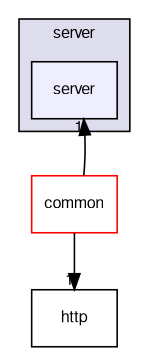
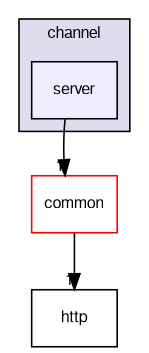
(74, 34) -> (74, 34)
(85, 155) -> (64, 141)
